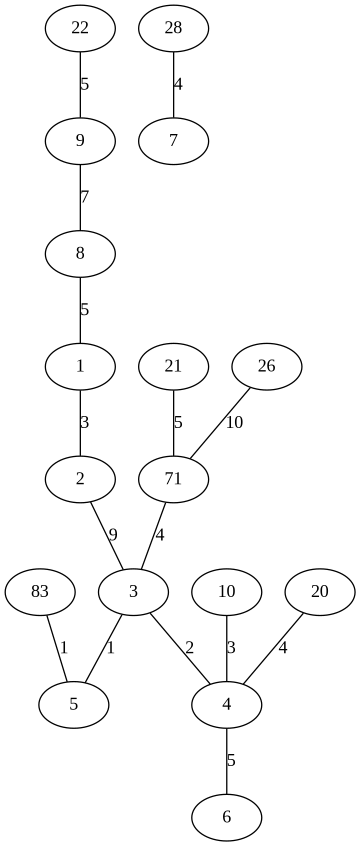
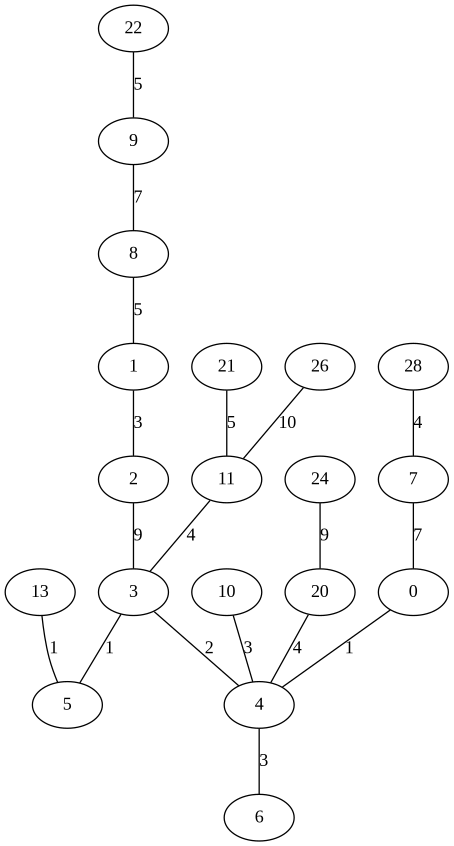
(174, 479) -> (227, 479)
none -> (320, 479)
(40, 592) -> (40, 592)
none -> (413, 592)
(231, 761) -> (264, 761)
